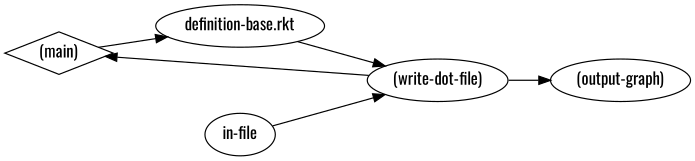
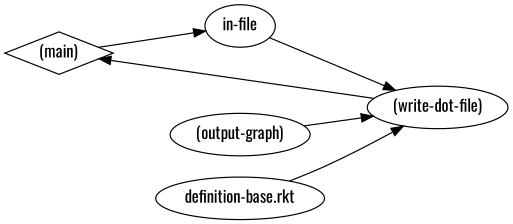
(127, 43) -> (146, 40)
(524, 80) -> (333, 122)
